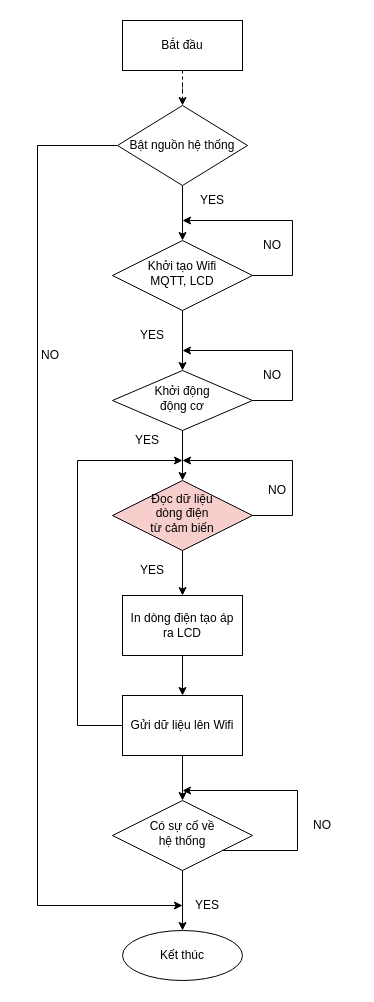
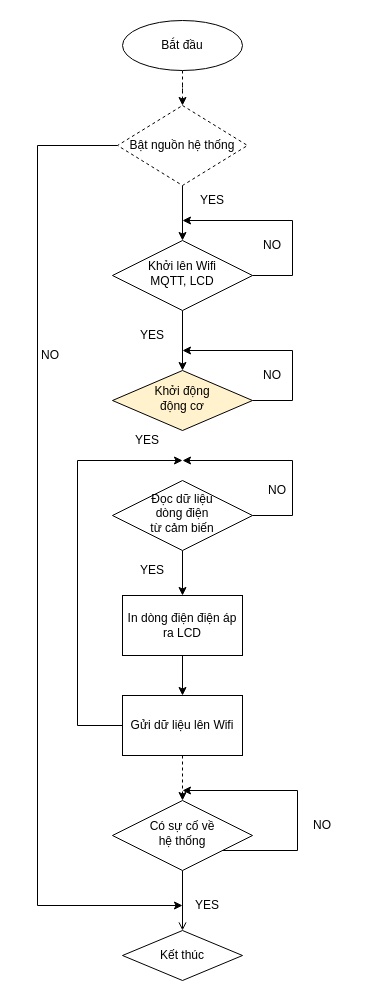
(183, 46) -> (183, 46)
(183, 146) -> (183, 146)
(183, 274) -> (183, 274)
(183, 401) -> (183, 401)
(183, 452) -> none
(183, 516) -> (183, 516)
(183, 626) -> (183, 626)
(183, 774) -> (183, 774)
(183, 922) -> (183, 924)
(183, 956) -> (183, 956)
